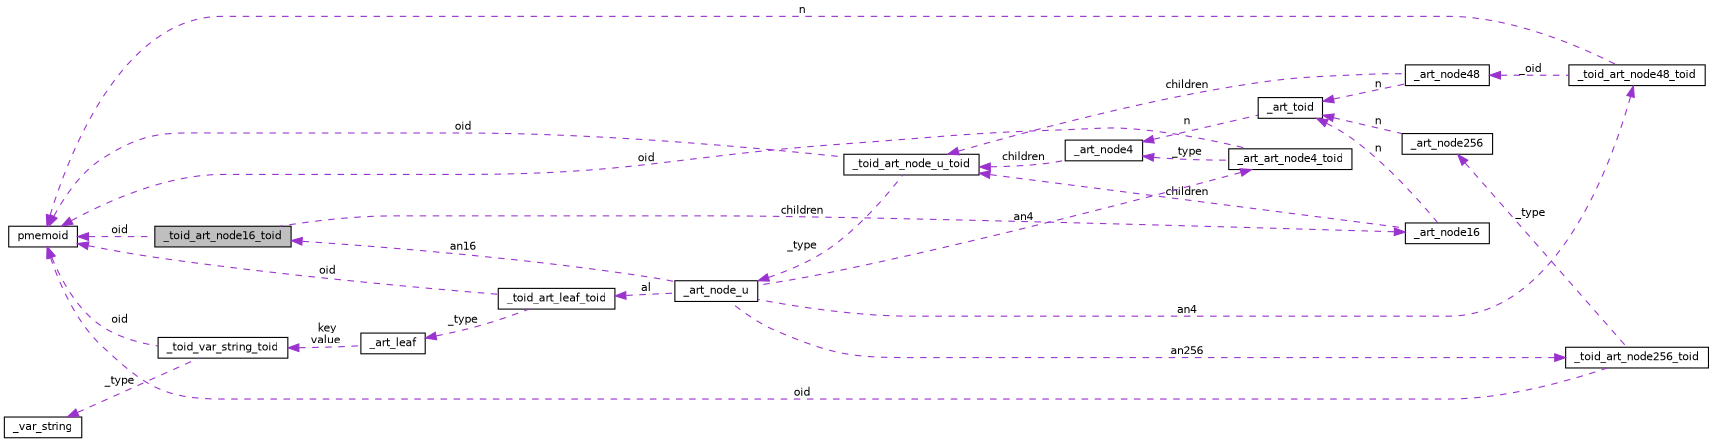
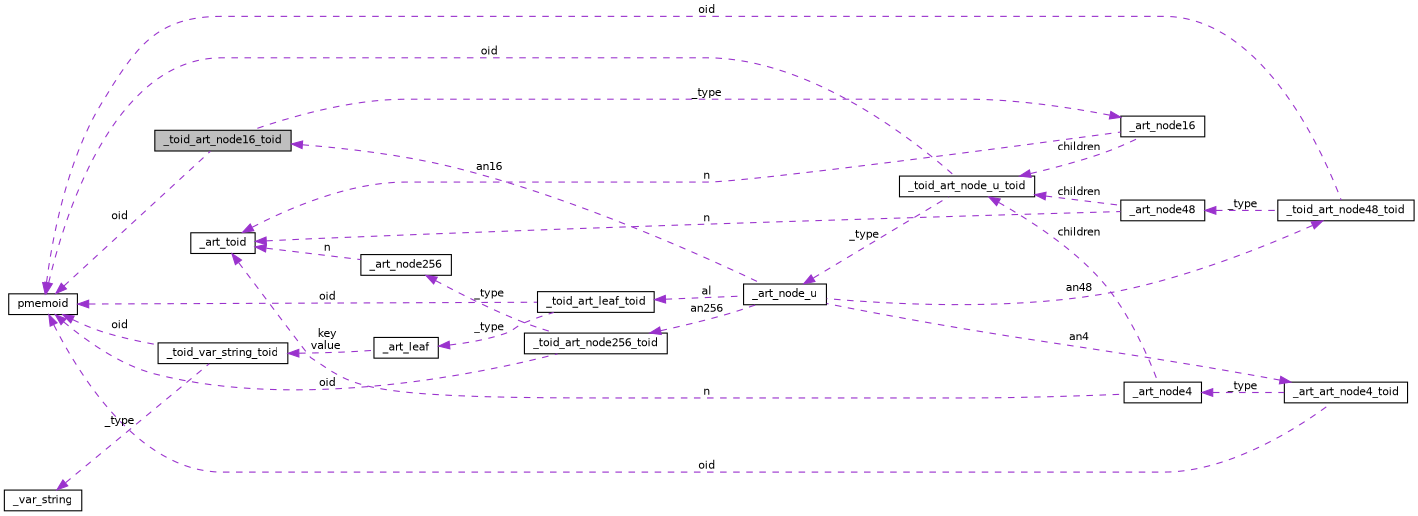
(801, 10) -> (705, 10)
(1529, 69) -> (1241, 204)
(1206, 127) -> (654, 398)
(801, 211) -> (705, 93)
(1186, 310) -> (1078, 288)
